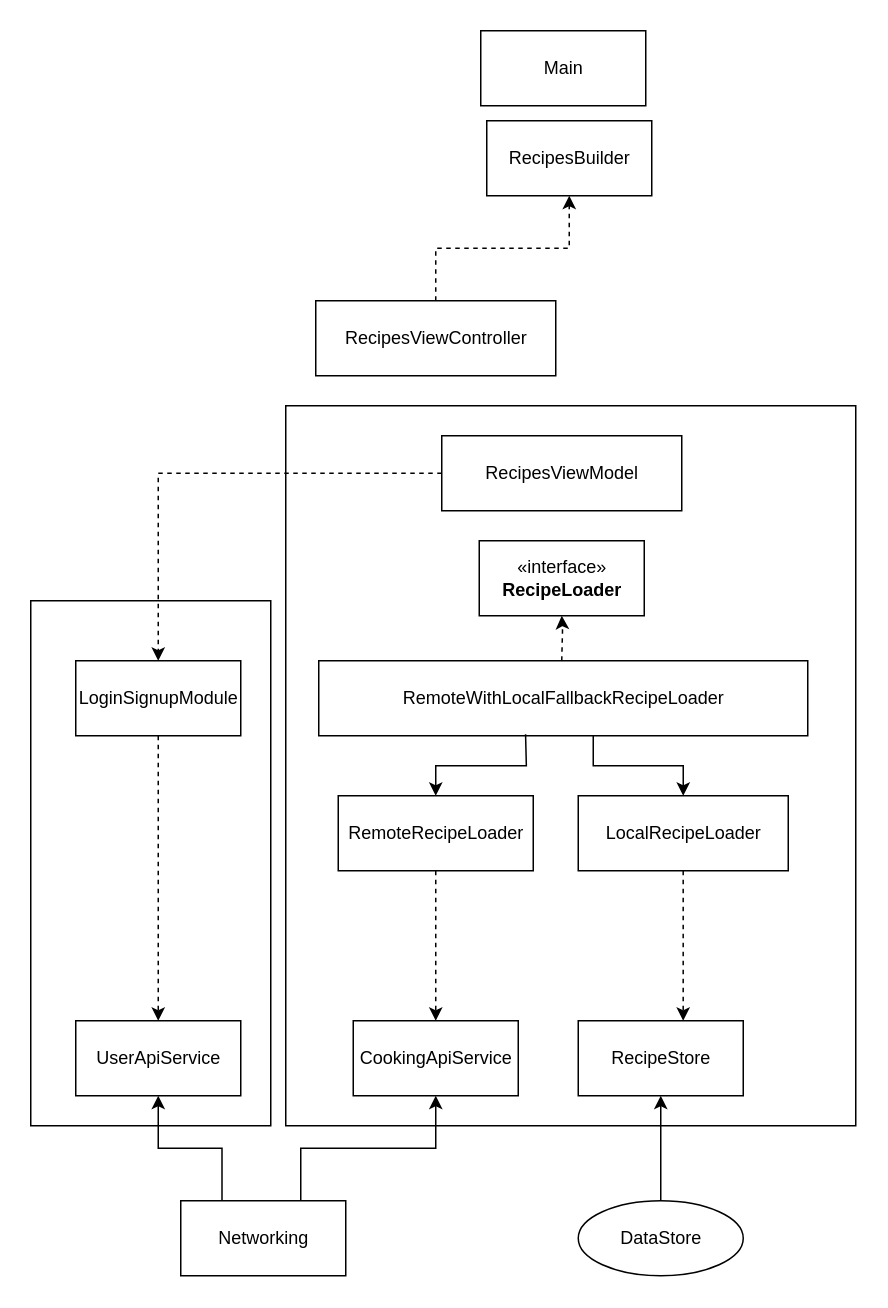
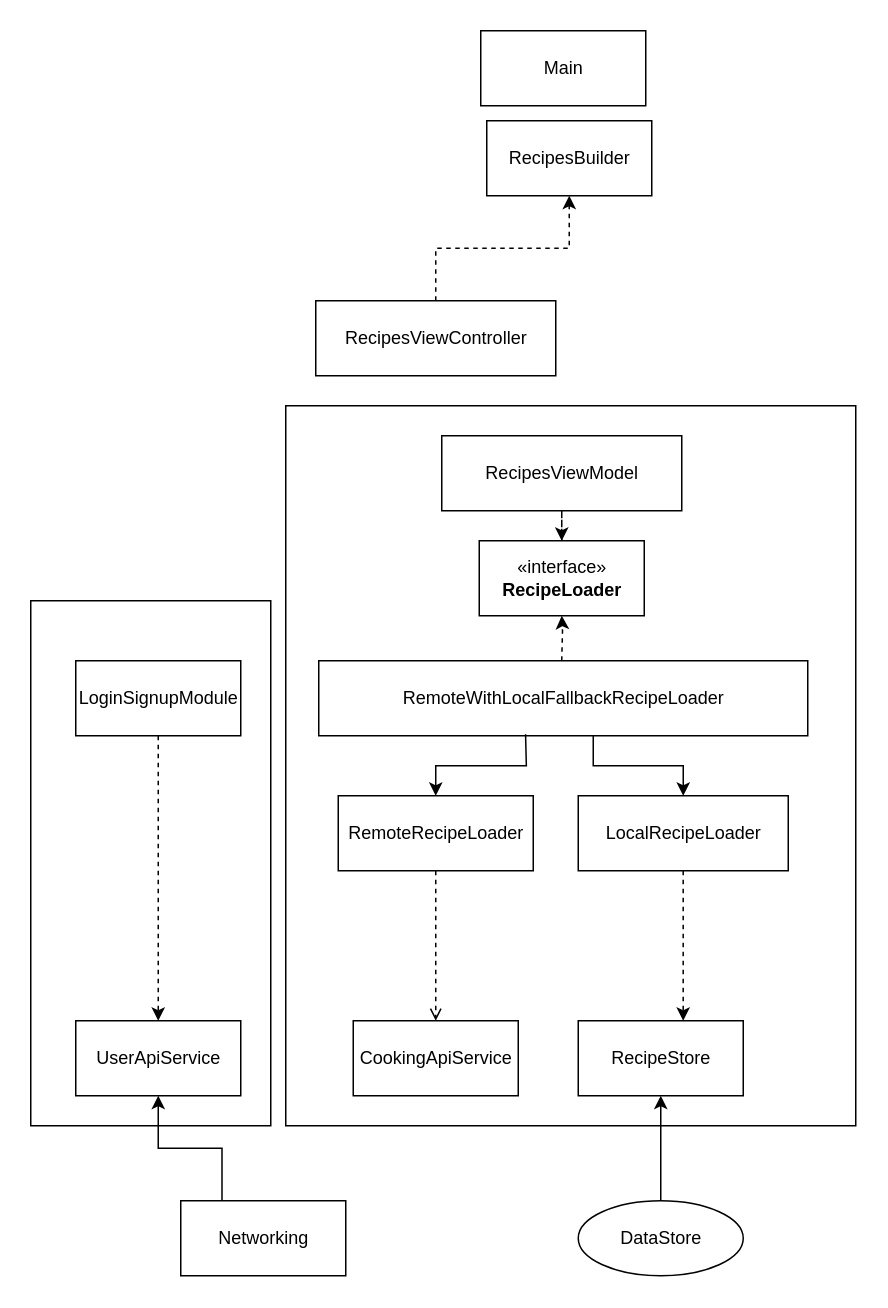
(211, 473) -> (562, 531)
(436, 1009) -> (436, 1011)
(362, 1148) -> none
